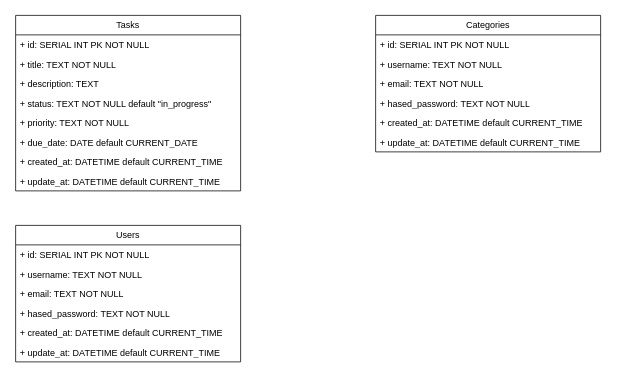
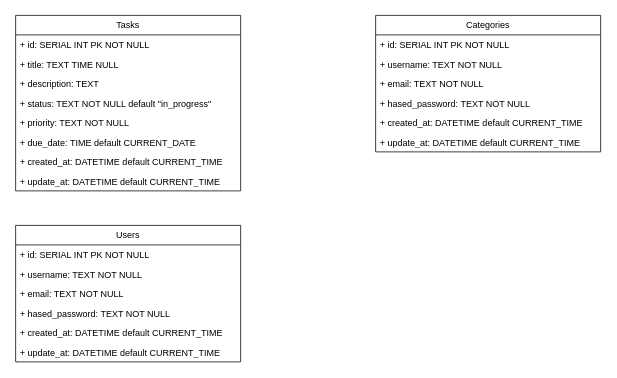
(67, 65) -> (70, 65)
(106, 143) -> (106, 143)
